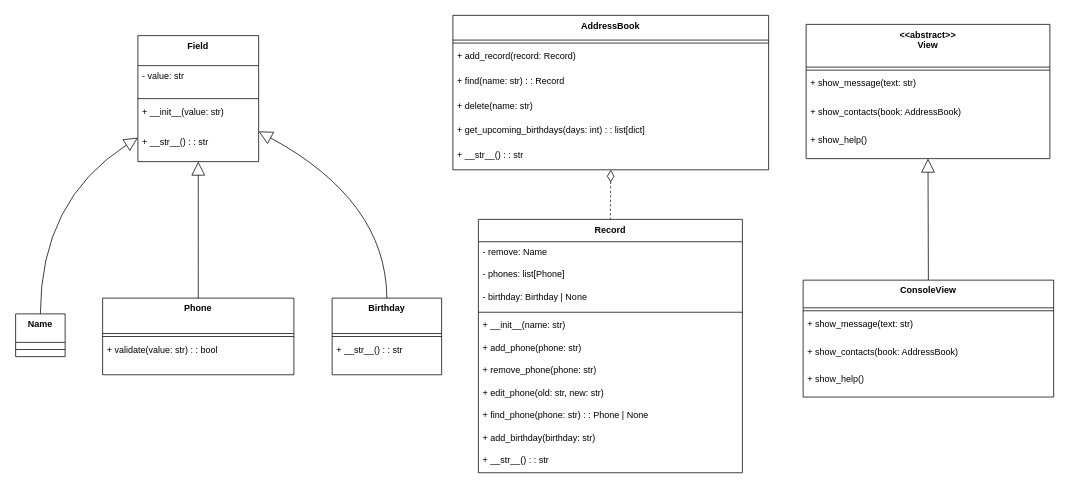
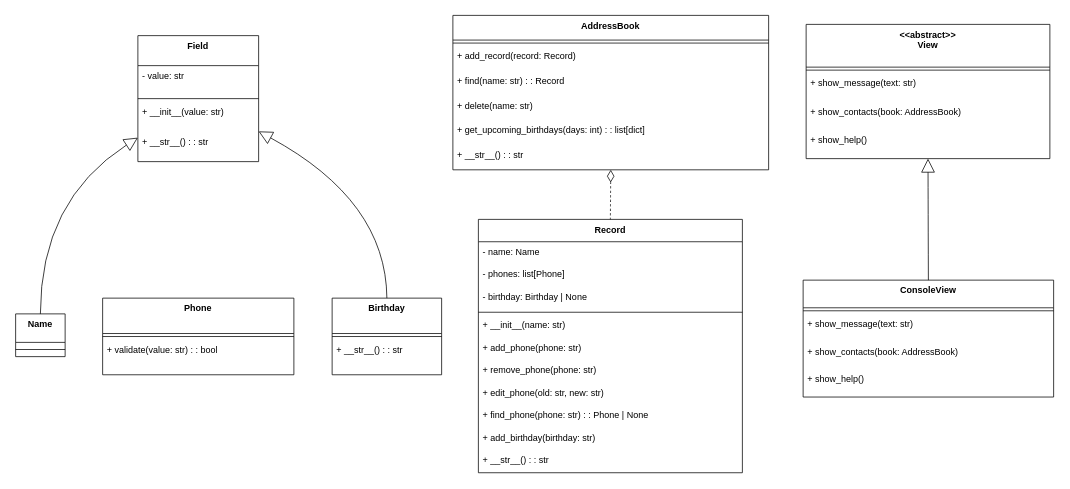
(198, 237) -> none
(514, 252) -> (509, 252)
